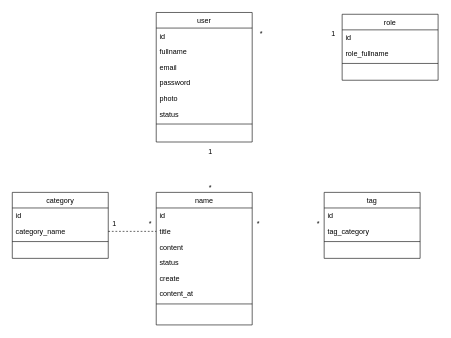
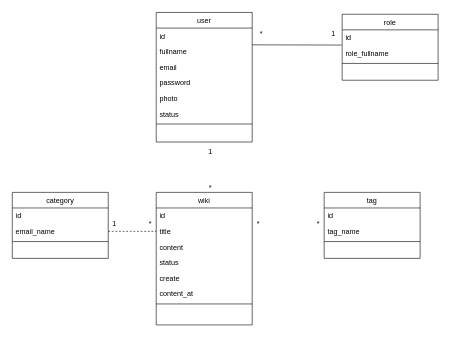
none -> (296, 45)
(204, 200) -> (204, 200)
(42, 232) -> (34, 232)
(352, 232) -> (344, 232)
